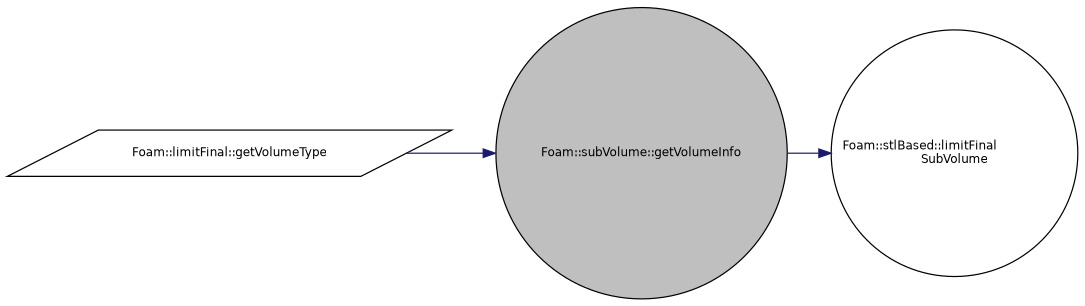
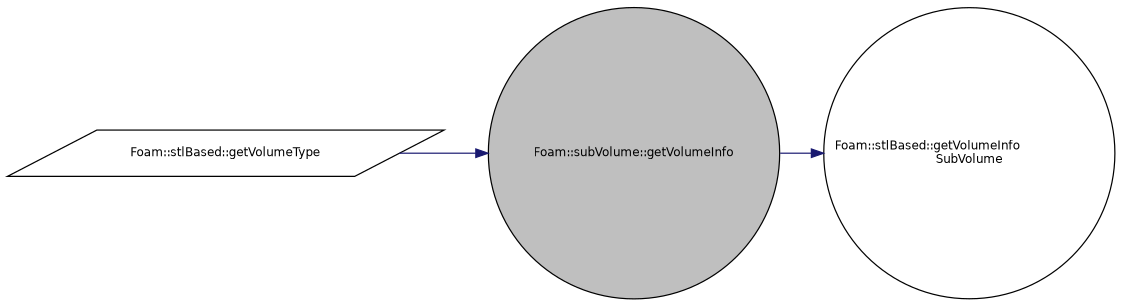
(230, 153) -> (226, 153)
(955, 153) -> (969, 153)
